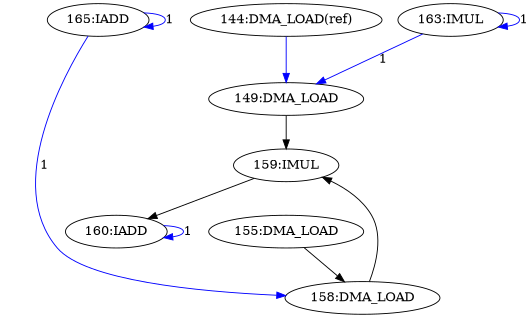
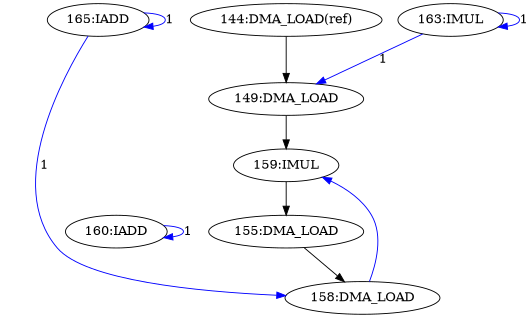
(286, 55) -> (286, 55)
(205, 197) -> (286, 194)
(375, 222) -> (375, 222)
